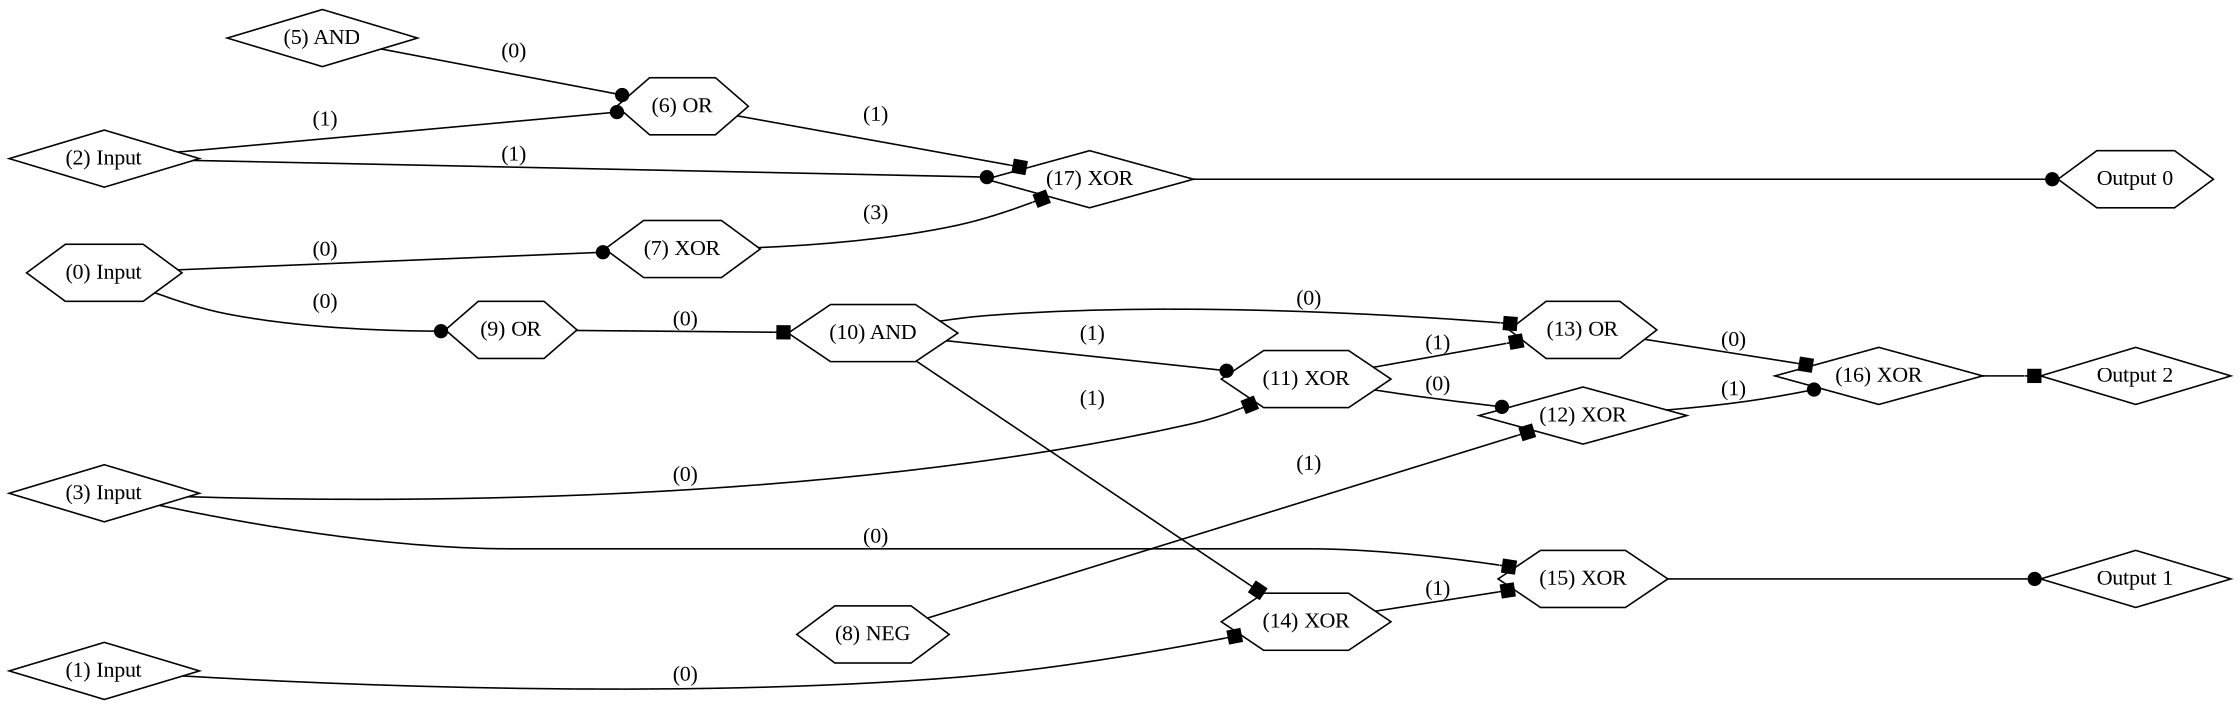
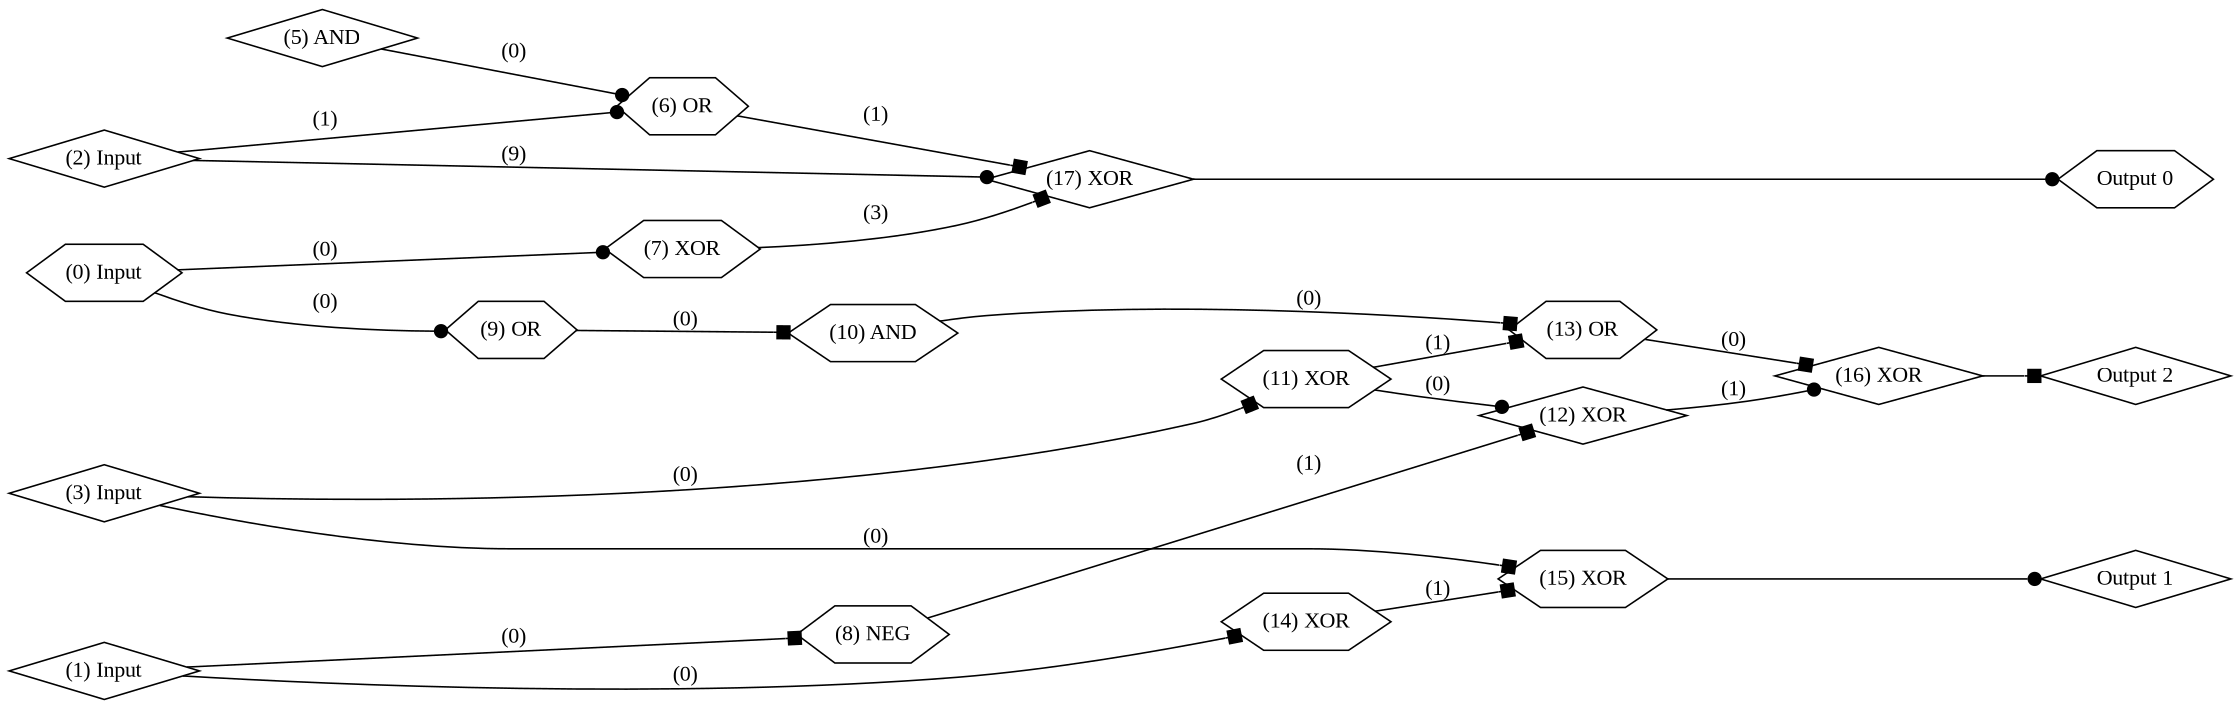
(511, 155) -> (511, 155)
(1083, 355) -> none
(1083, 473) -> none
none -> (486, 653)
